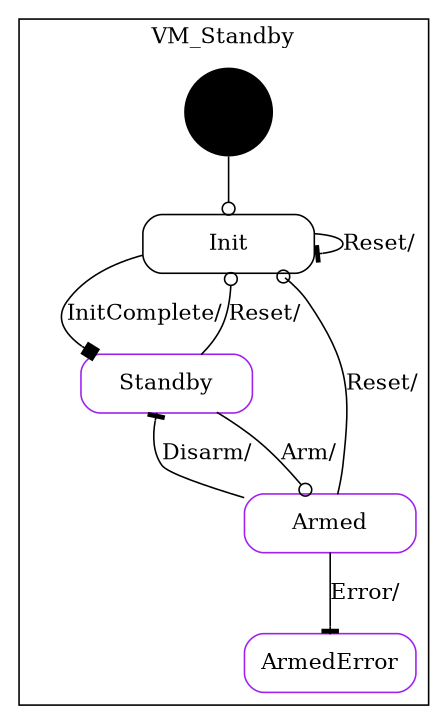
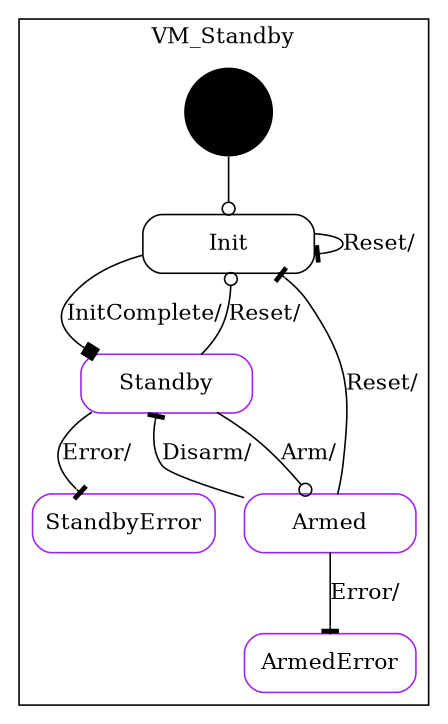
(344, 378) -> (344, 378)
none -> (124, 523)
